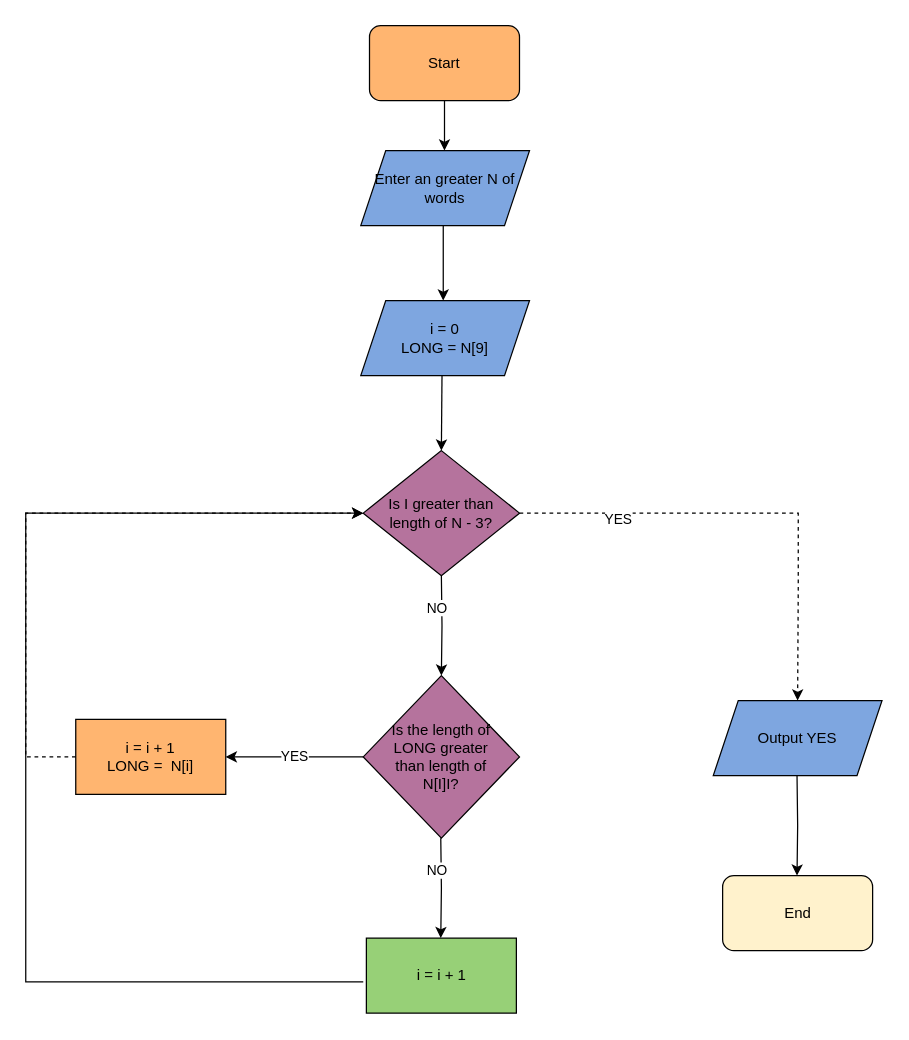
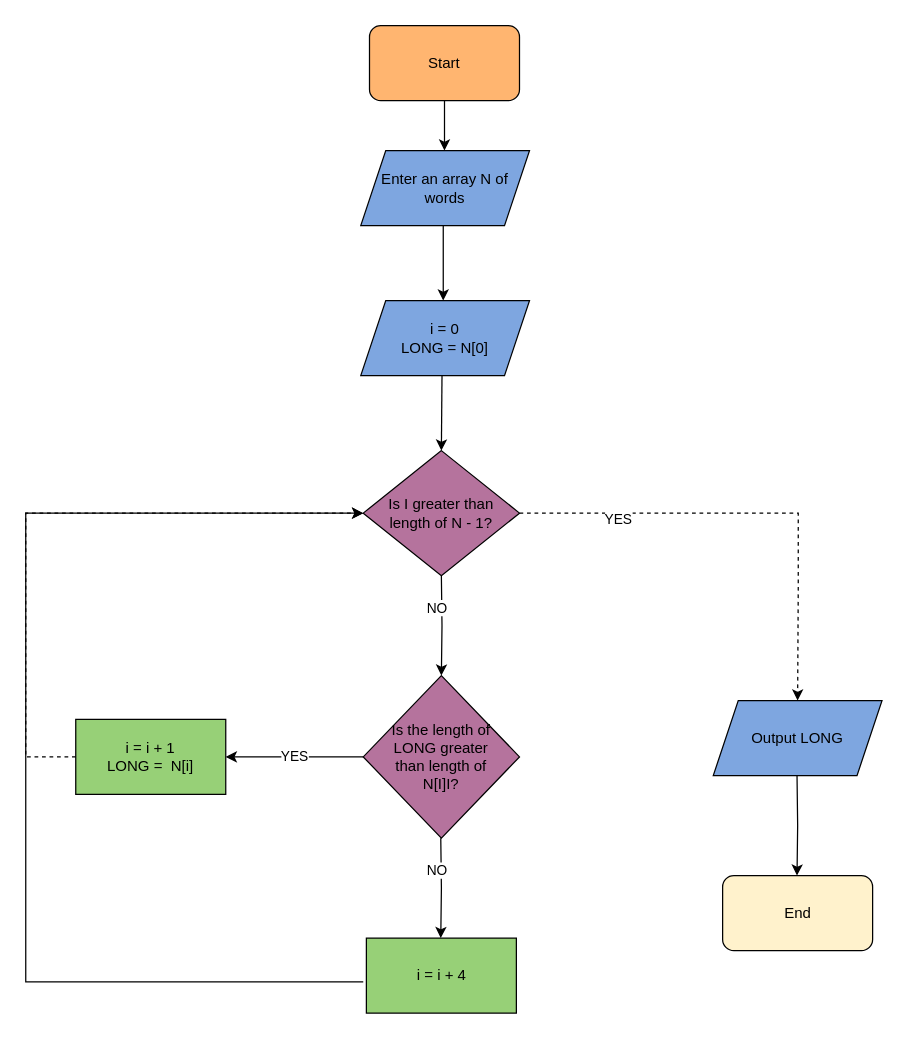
(445, 188) -> (445, 188)
(445, 338) -> (445, 338)
(441, 513) -> (441, 513)
(798, 738) -> (798, 738)
(151, 757) -> (151, 757)
(442, 976) -> (442, 976)
